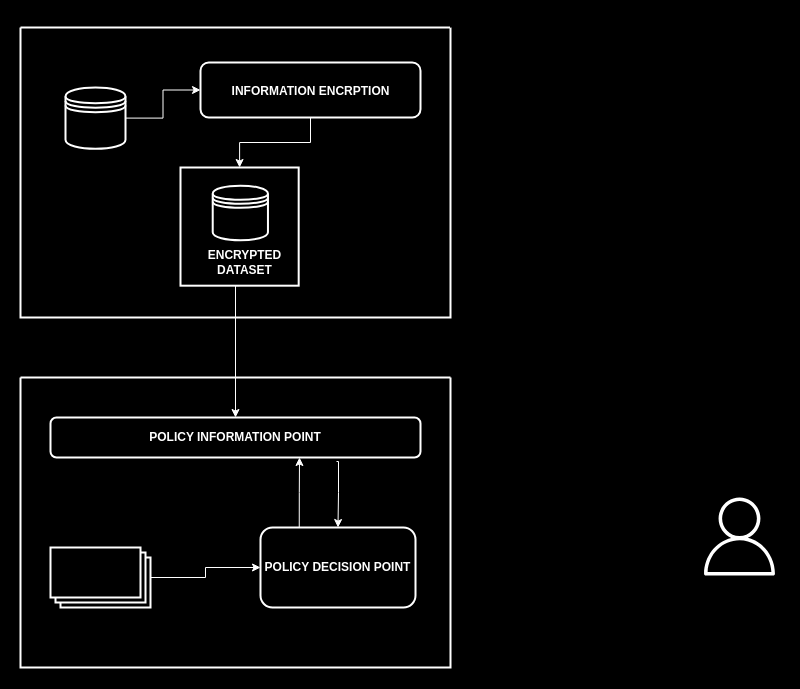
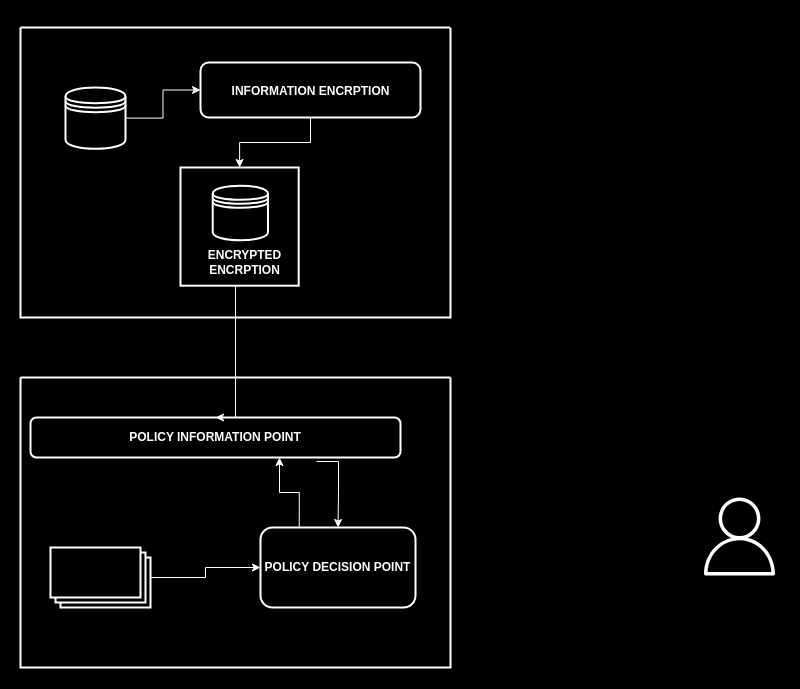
(245, 263) -> (245, 263)
(236, 438) -> (216, 438)
